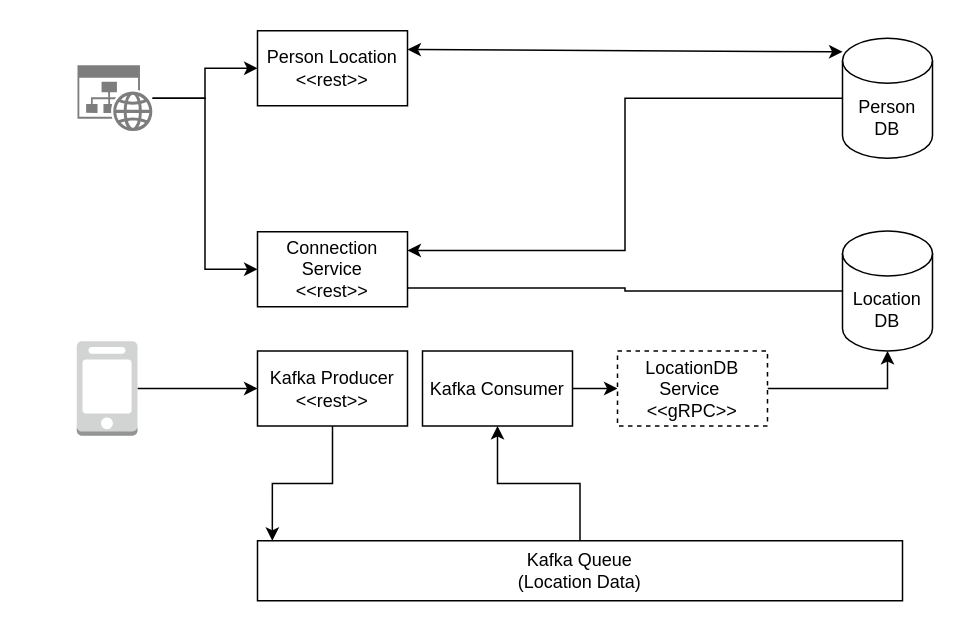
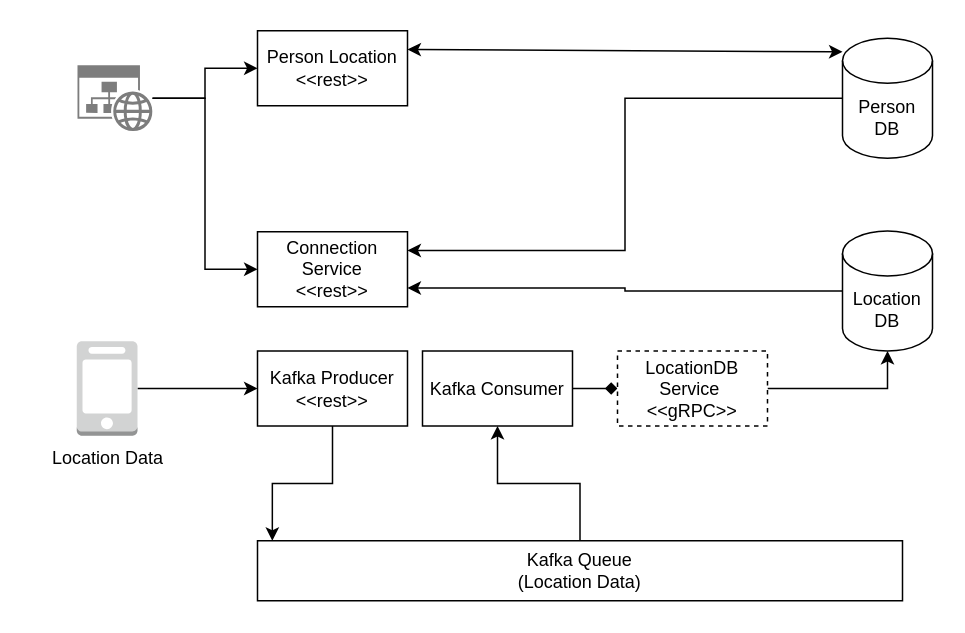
(414, 288) -> (419, 288)
(606, 389) -> (605, 389)
none -> (107, 458)
